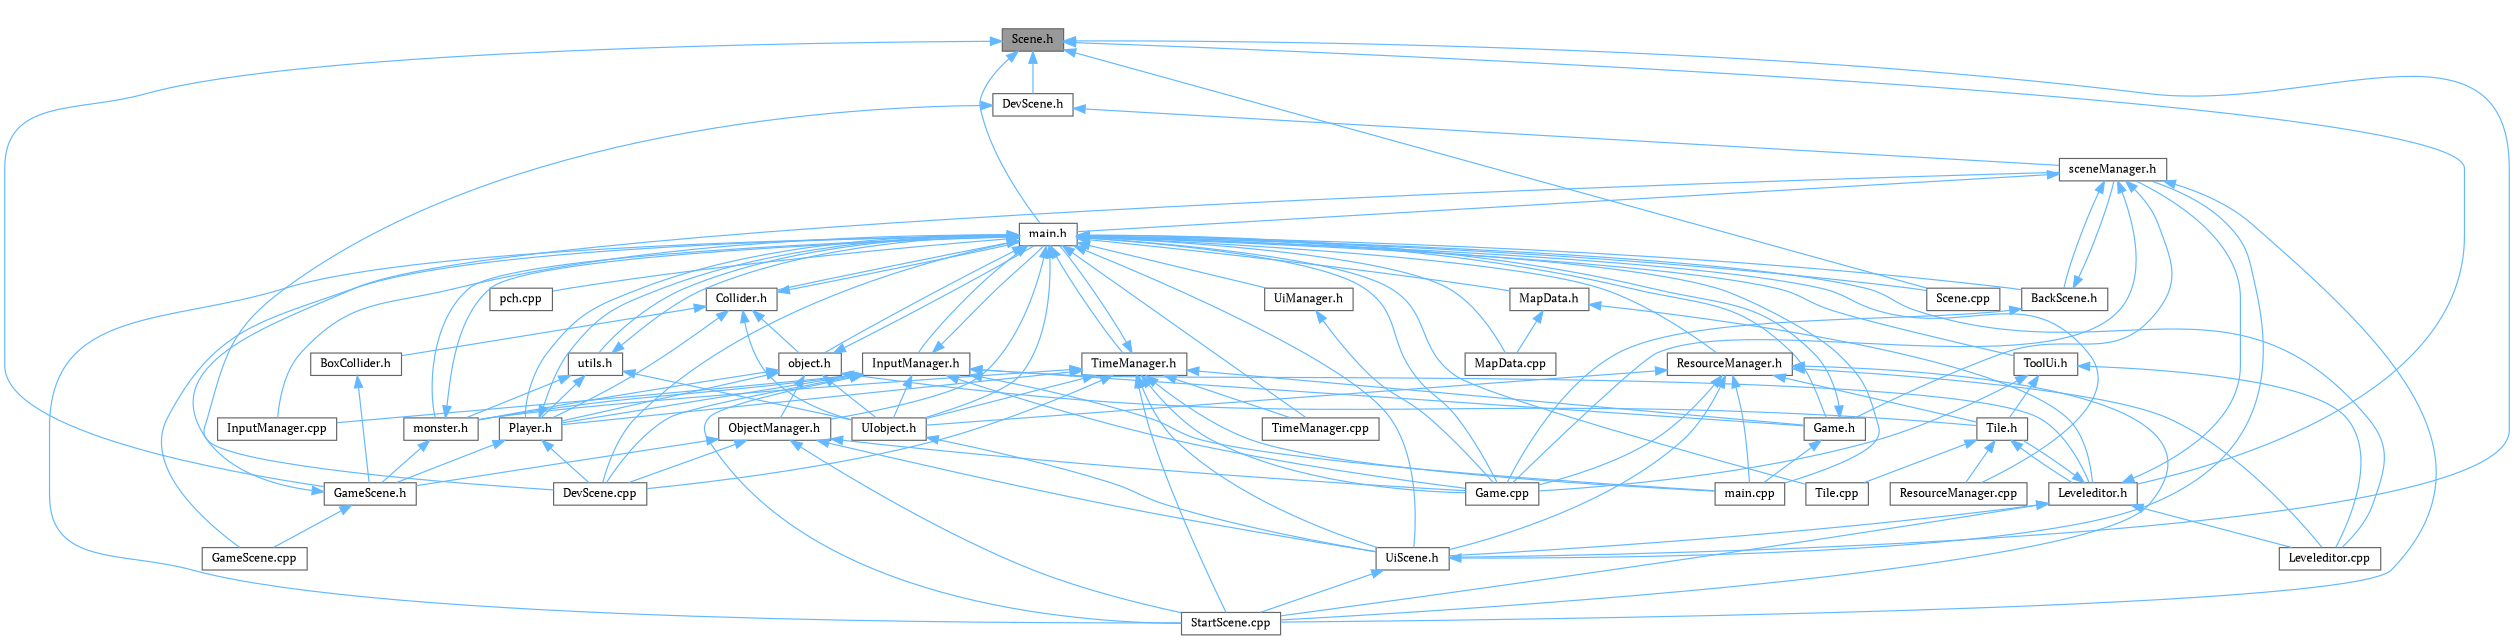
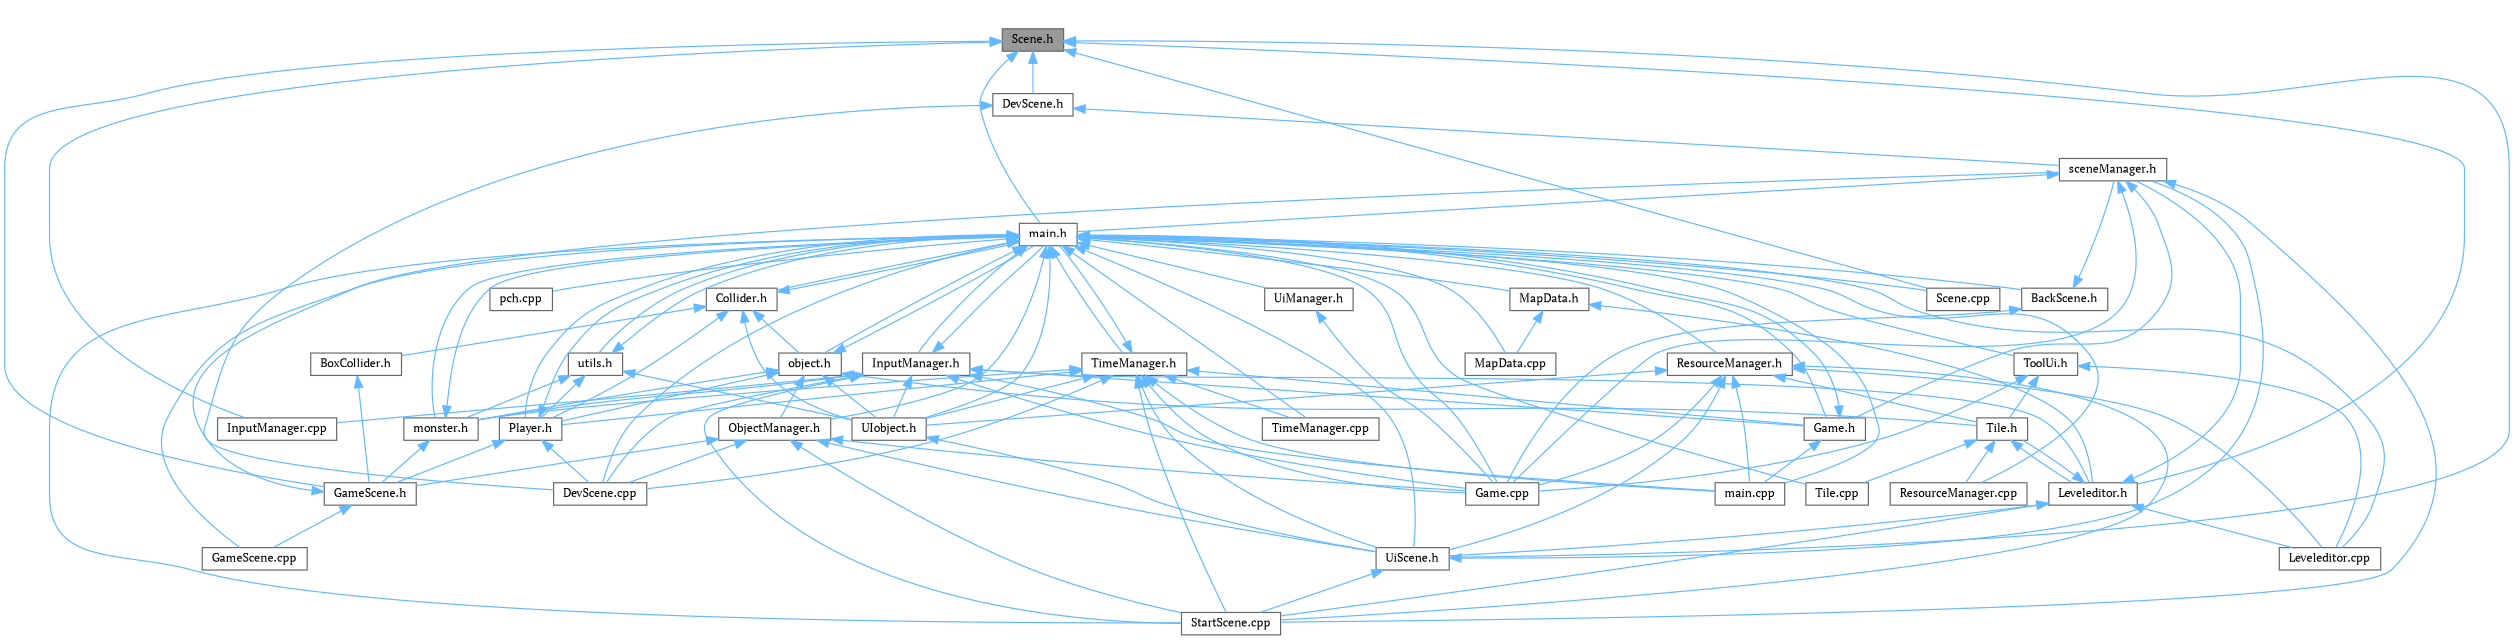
(2079, 239) -> none
(453, 289) -> (335, 83)
(706, 399) -> none
